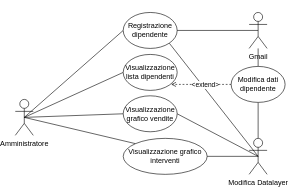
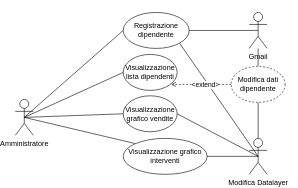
(150, 30) -> (156, 30)
(258, 84) -> (258, 84)
